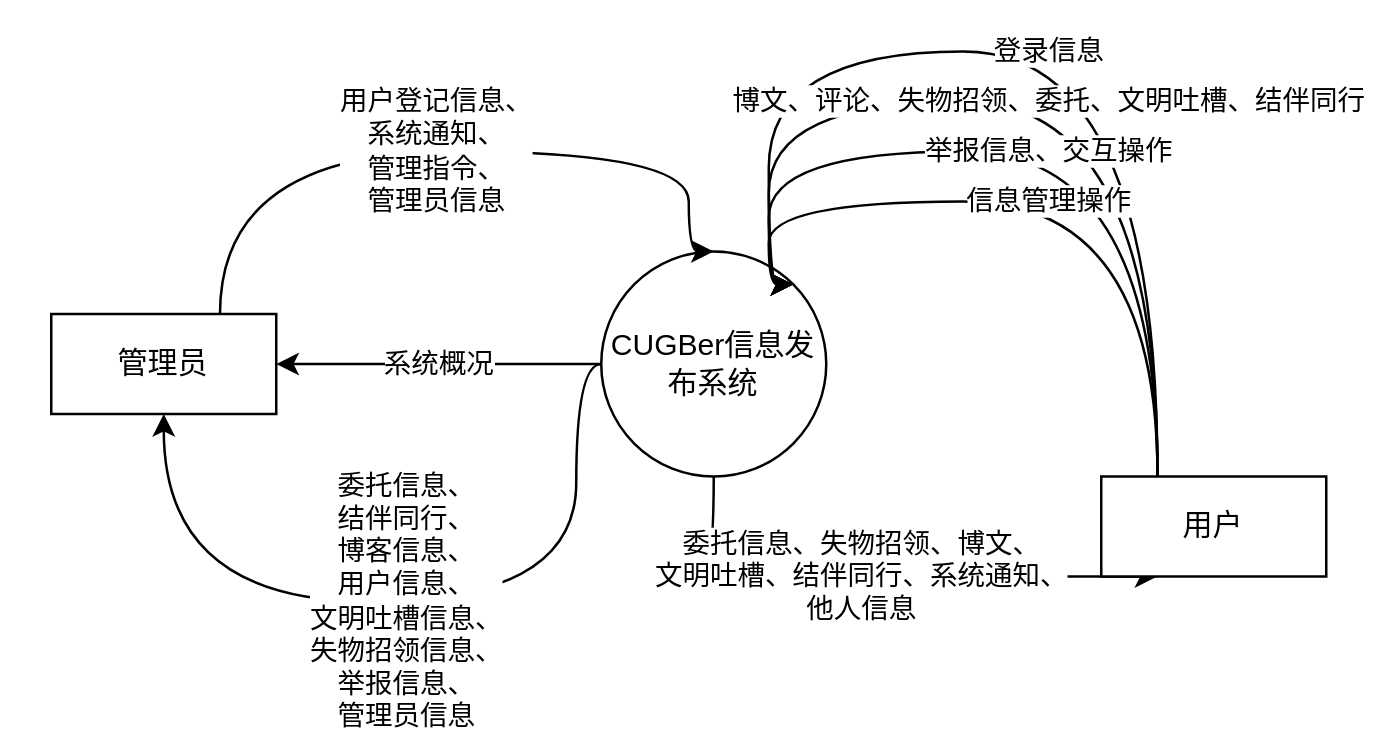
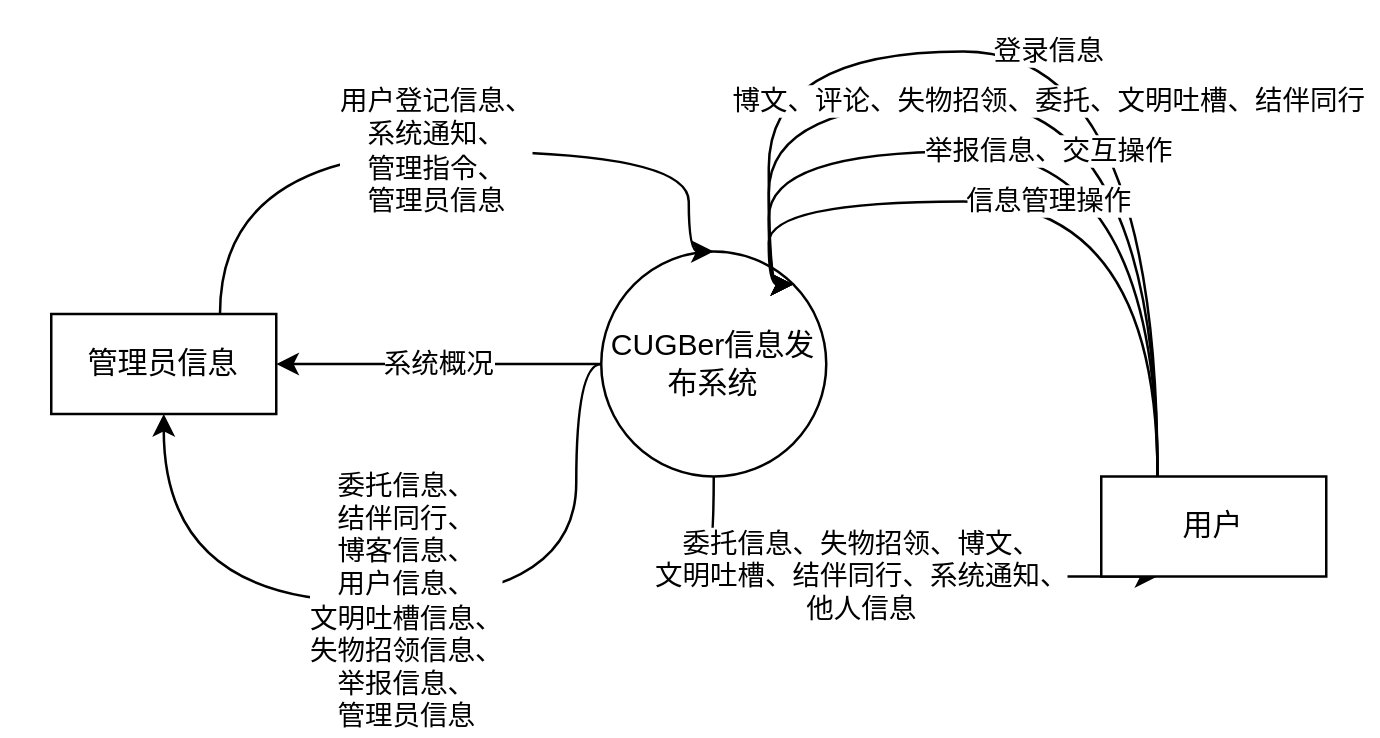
(164, 364) -> (164, 364)
